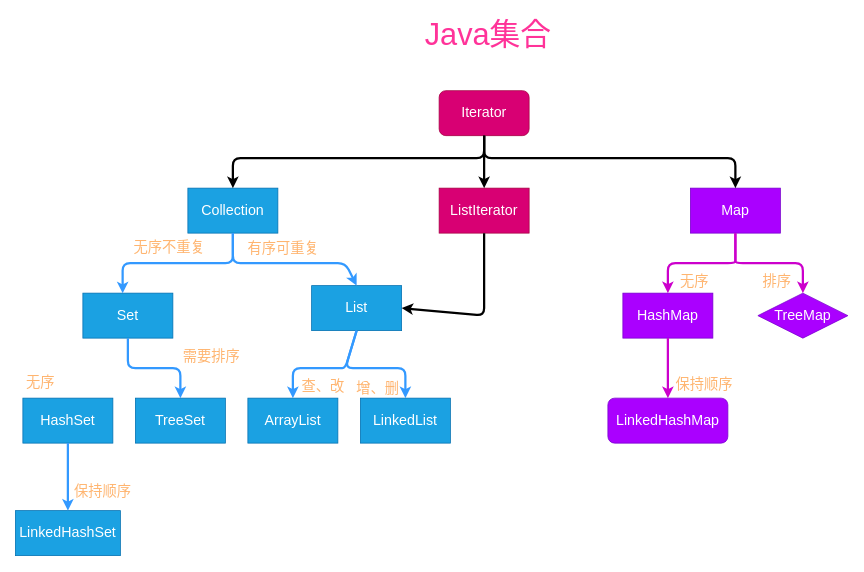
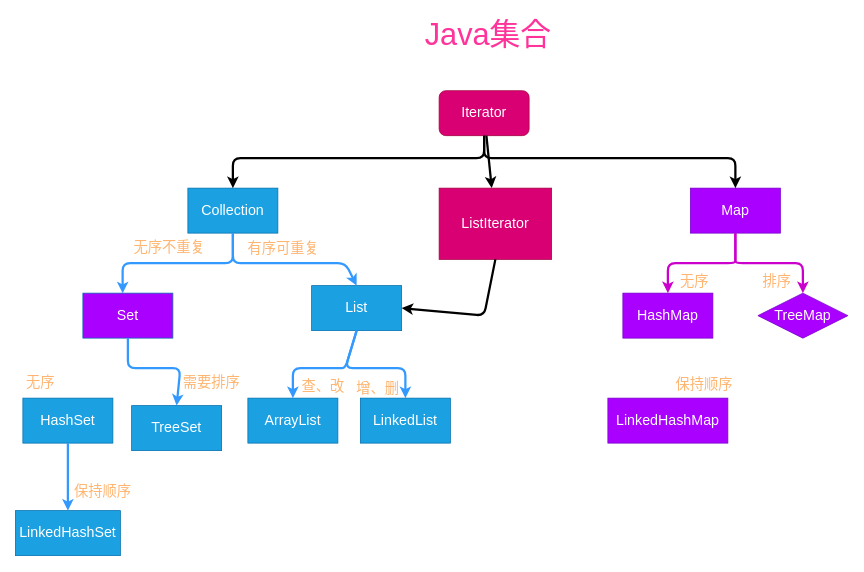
(484, 210) -> (495, 224)
(128, 315) -> (128, 315)
(211, 357) -> (211, 383)
(668, 364) -> none
(180, 420) -> (177, 428)
(668, 420) -> (668, 420)
